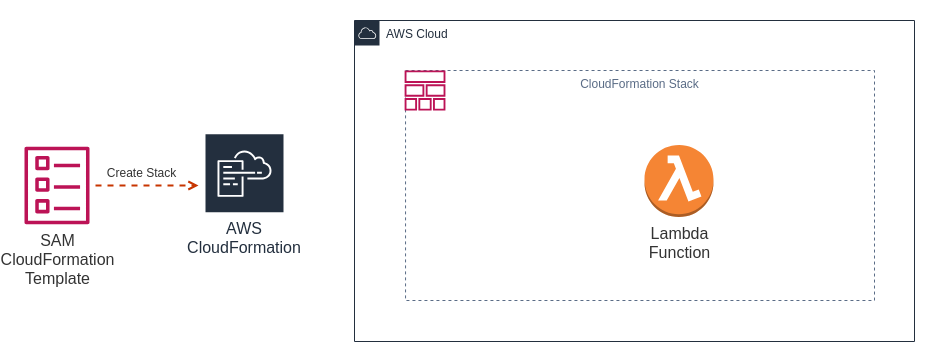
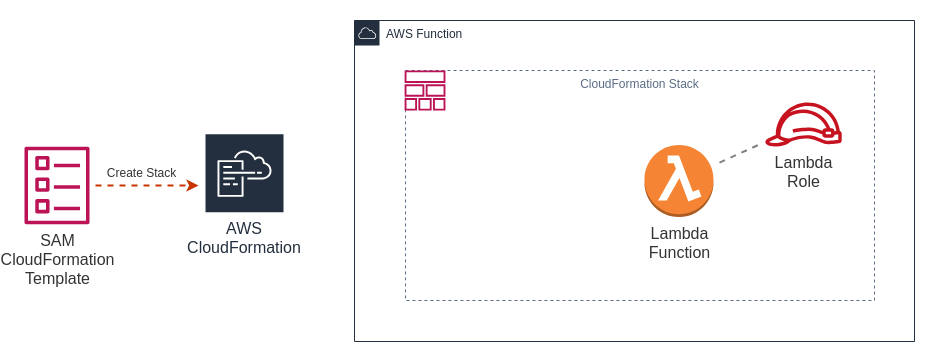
(414, 35) -> (424, 35)
none -> (804, 125)
none -> (739, 154)
(189, 186) -> (188, 186)
